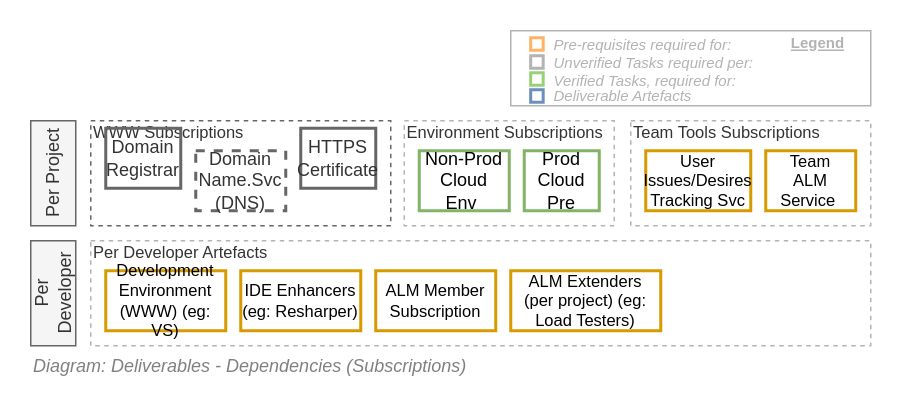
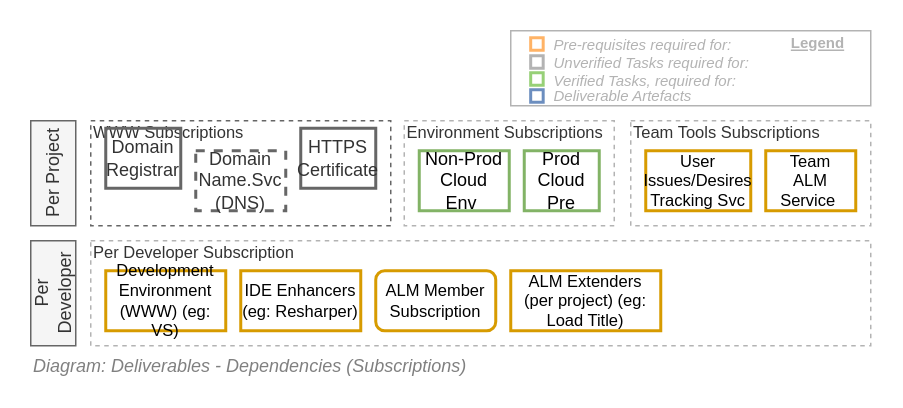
(667, 62) -> (667, 62)
(194, 254) -> (203, 254)
(436, 301) -> (436, 301)
(586, 301) -> (586, 301)
